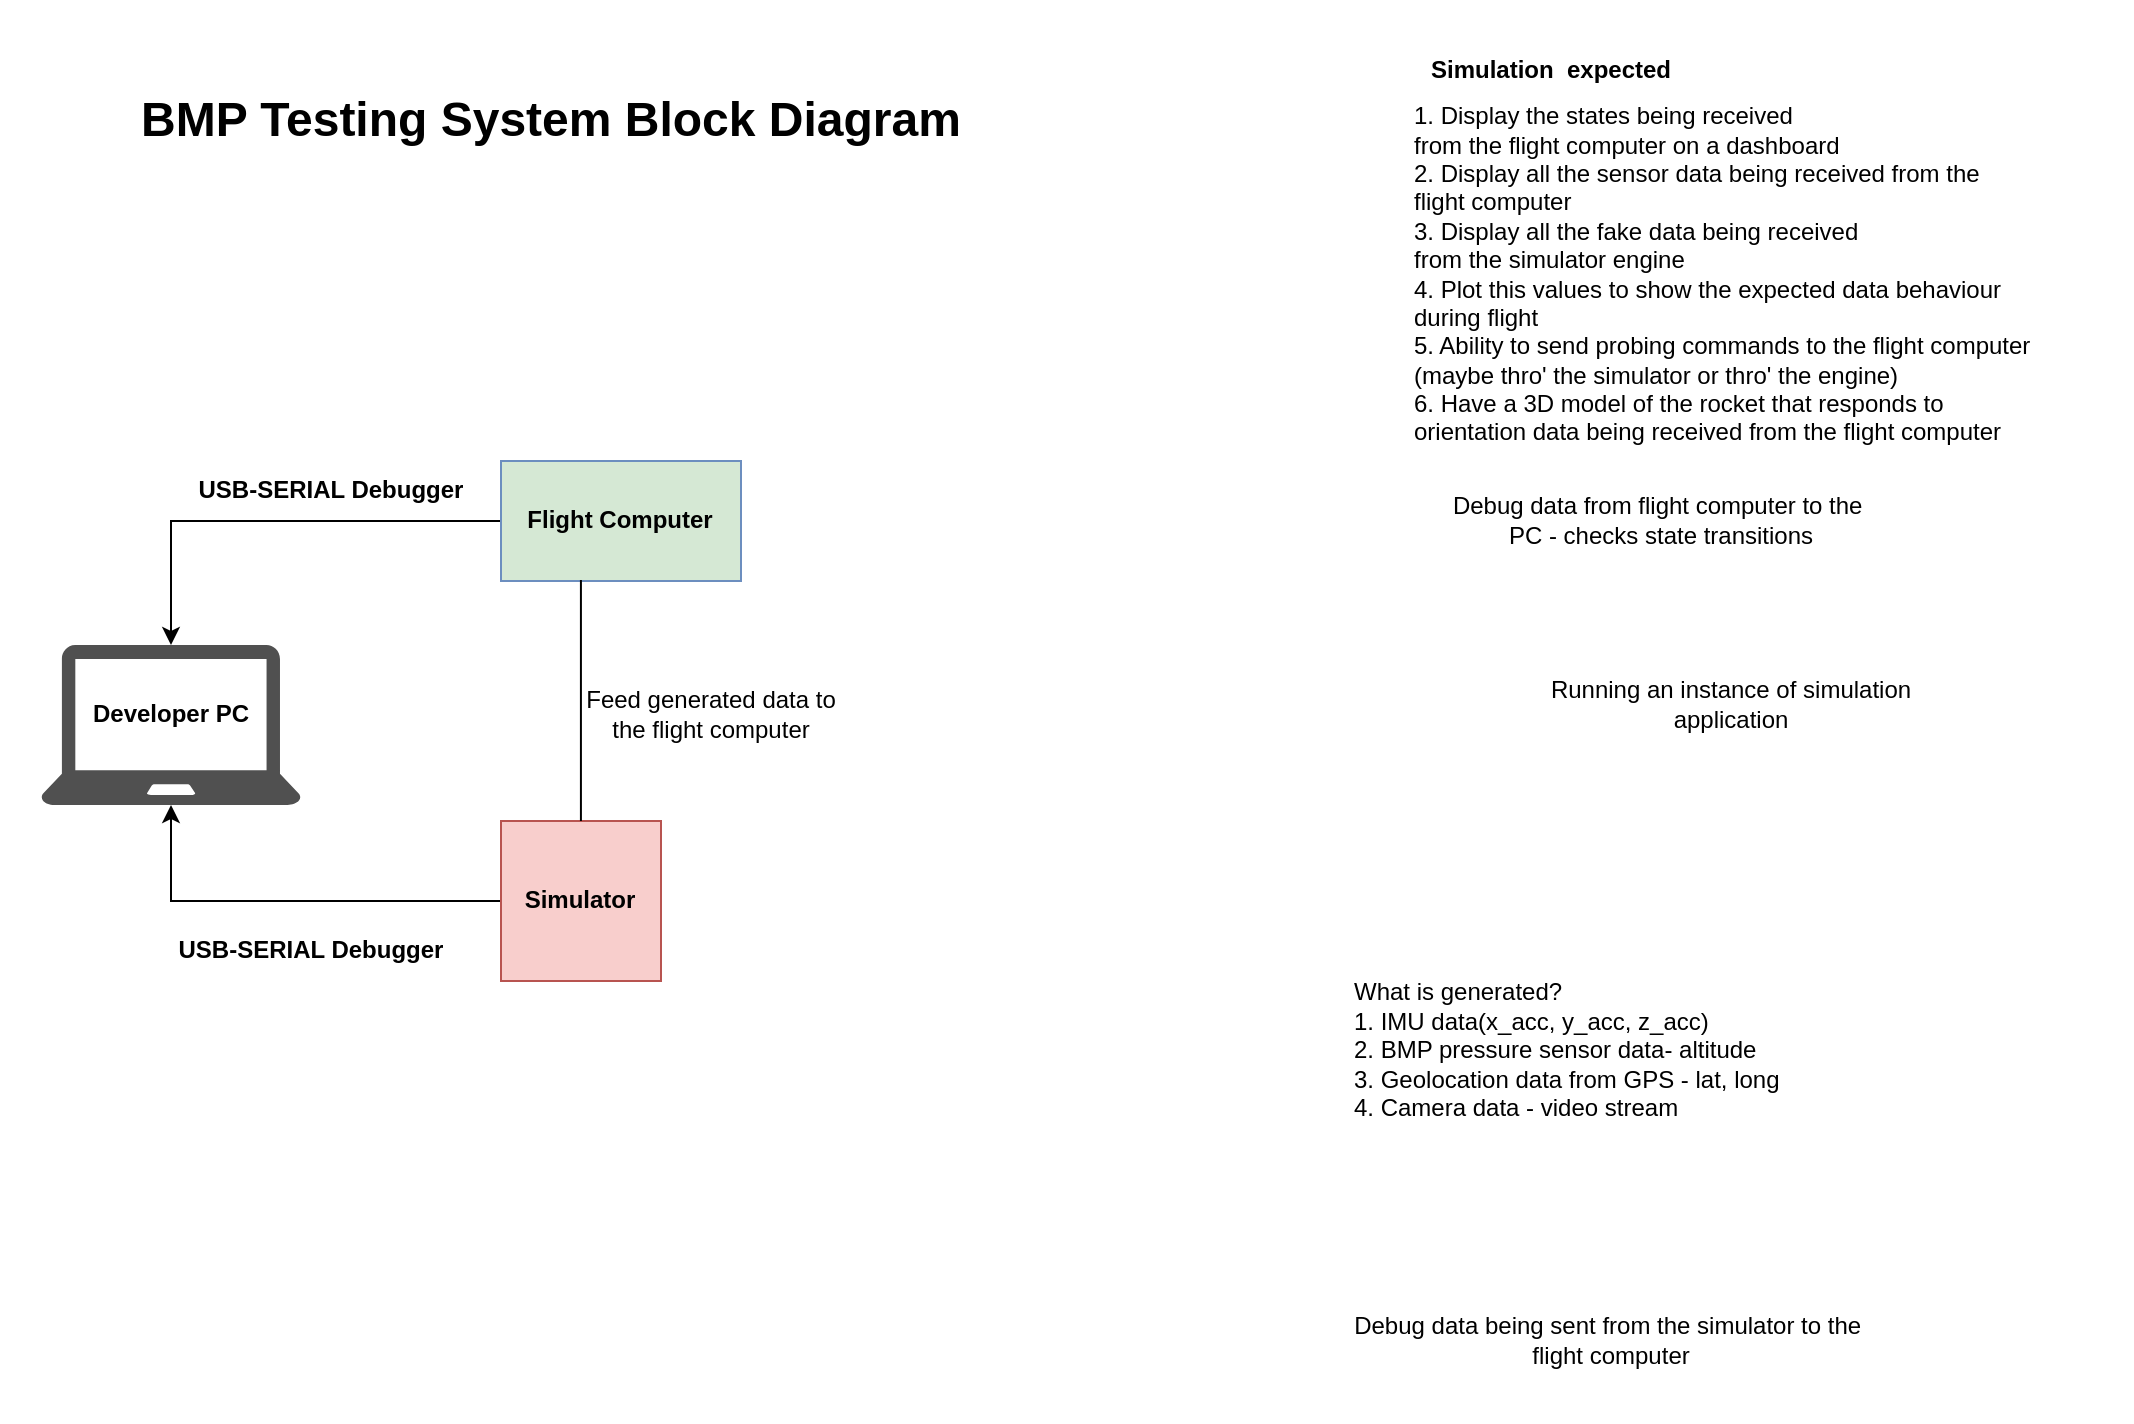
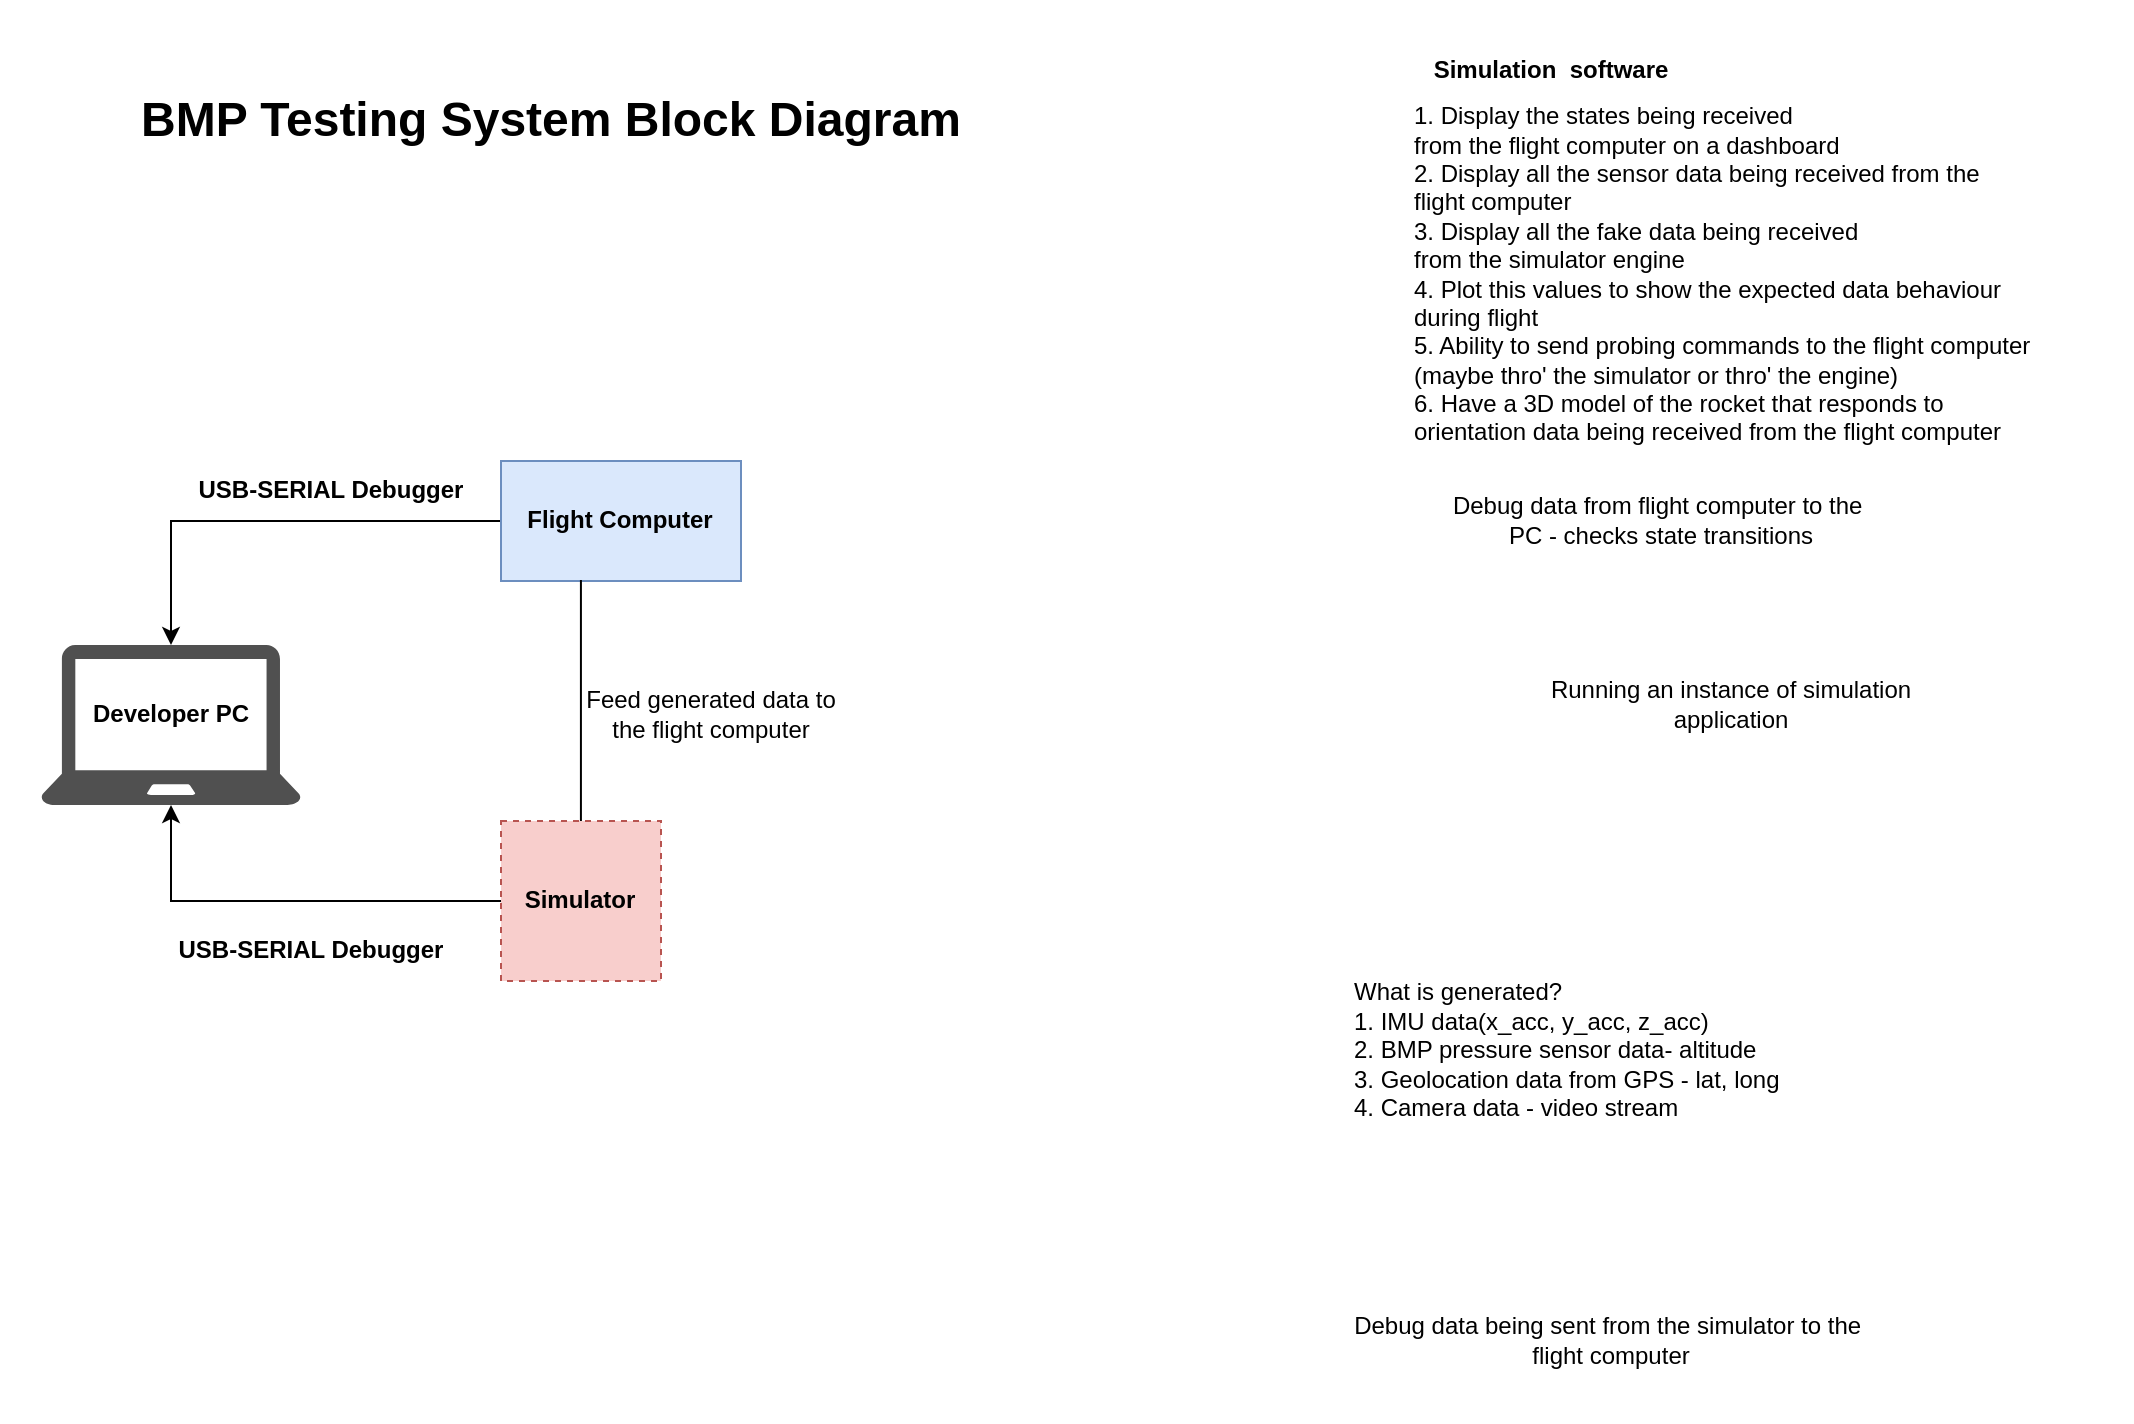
(1552, 71) -> (1552, 71)
(621, 521) -> (621, 521)
(581, 901) -> (581, 901)
